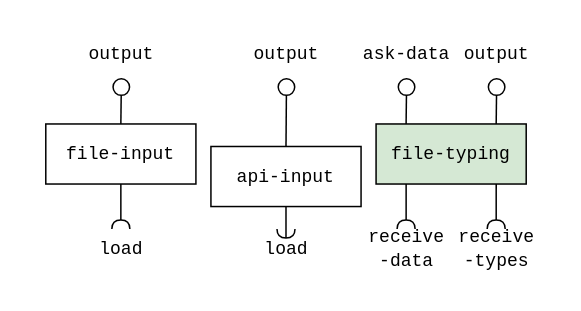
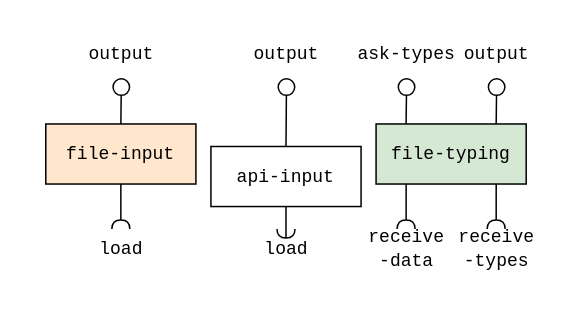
(407, 53) -> (407, 53)
(121, 154) -> (121, 154)
